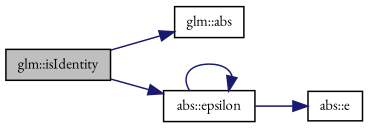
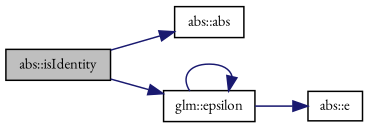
(209, 22) -> (209, 22)
(58, 65) -> (58, 65)
(209, 106) -> (209, 106)
